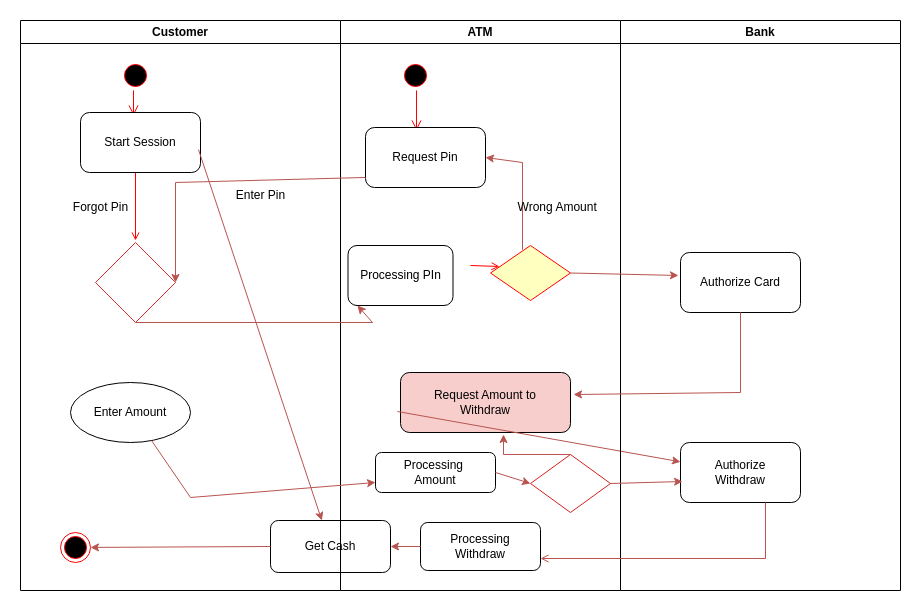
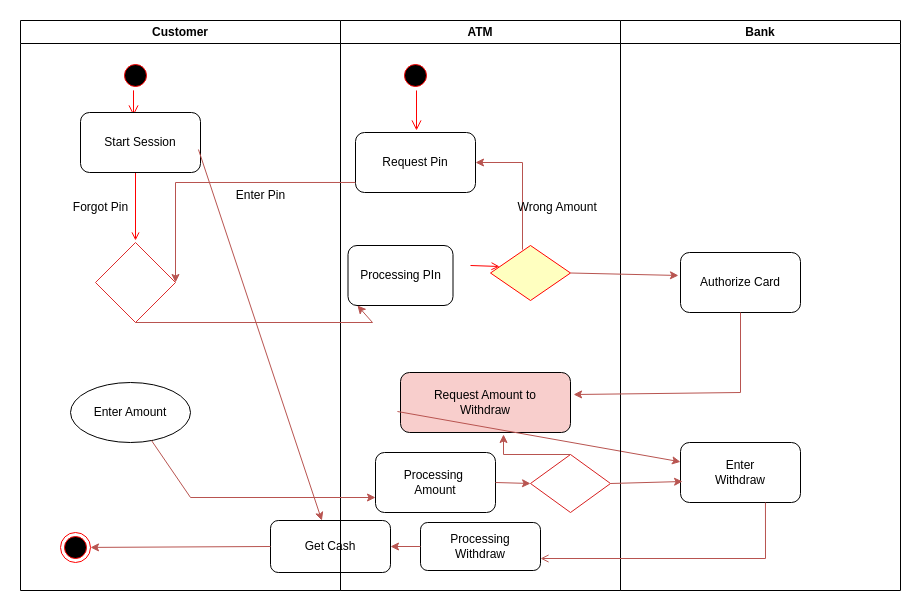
(426, 158) -> (416, 163)
(436, 473) -> (436, 483)
(741, 473) -> (741, 473)
